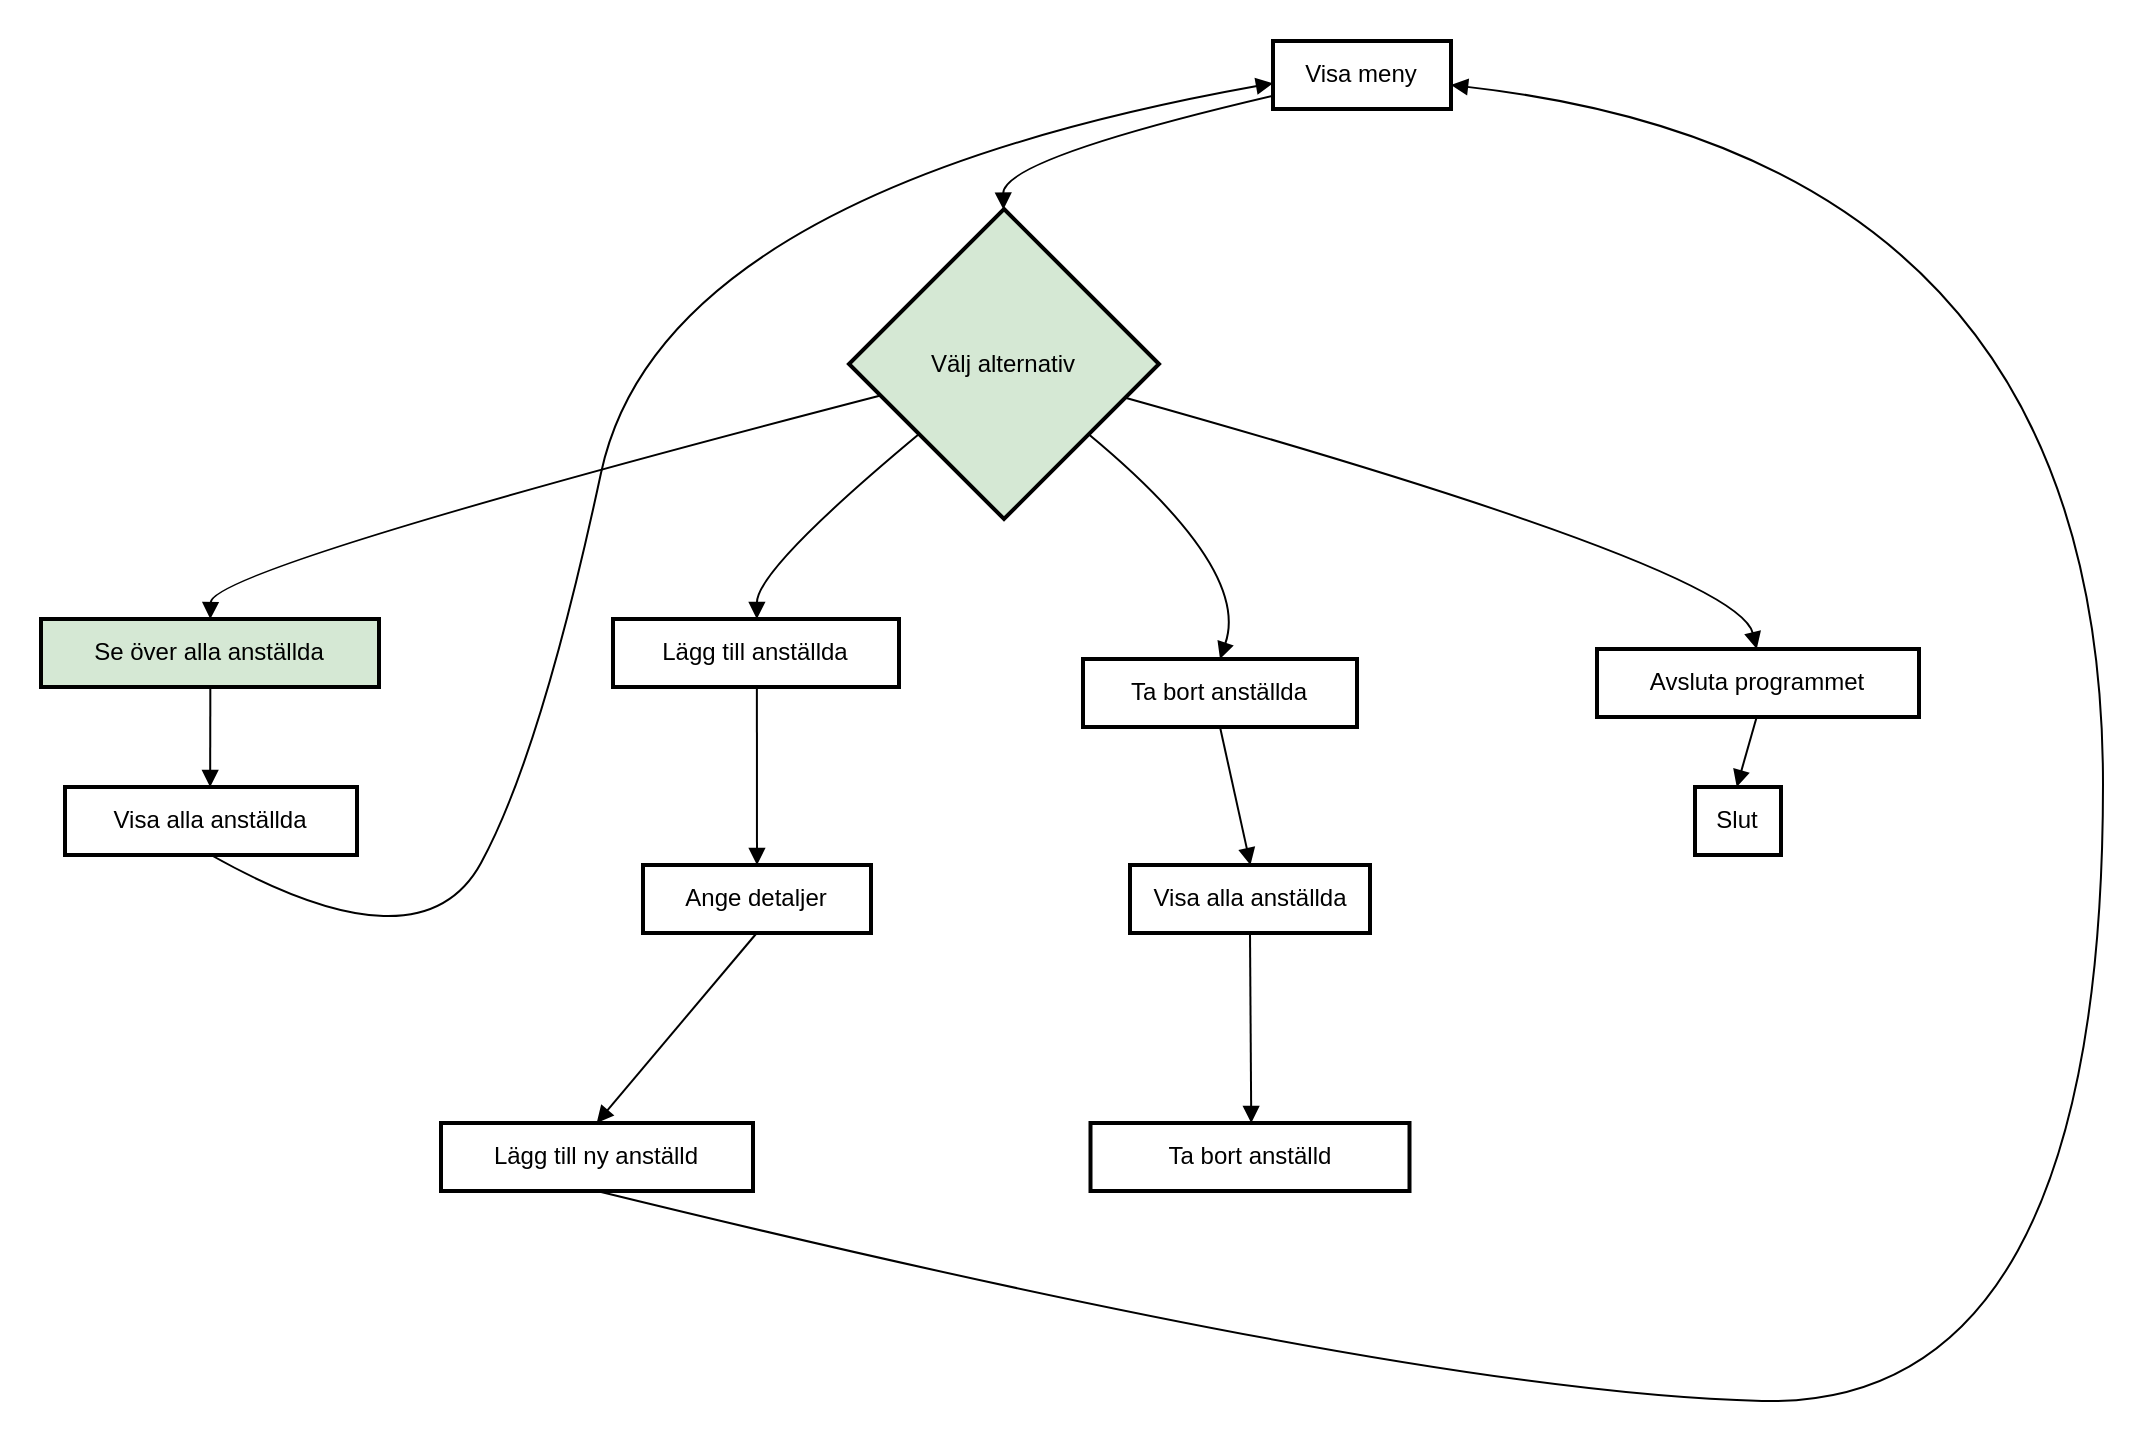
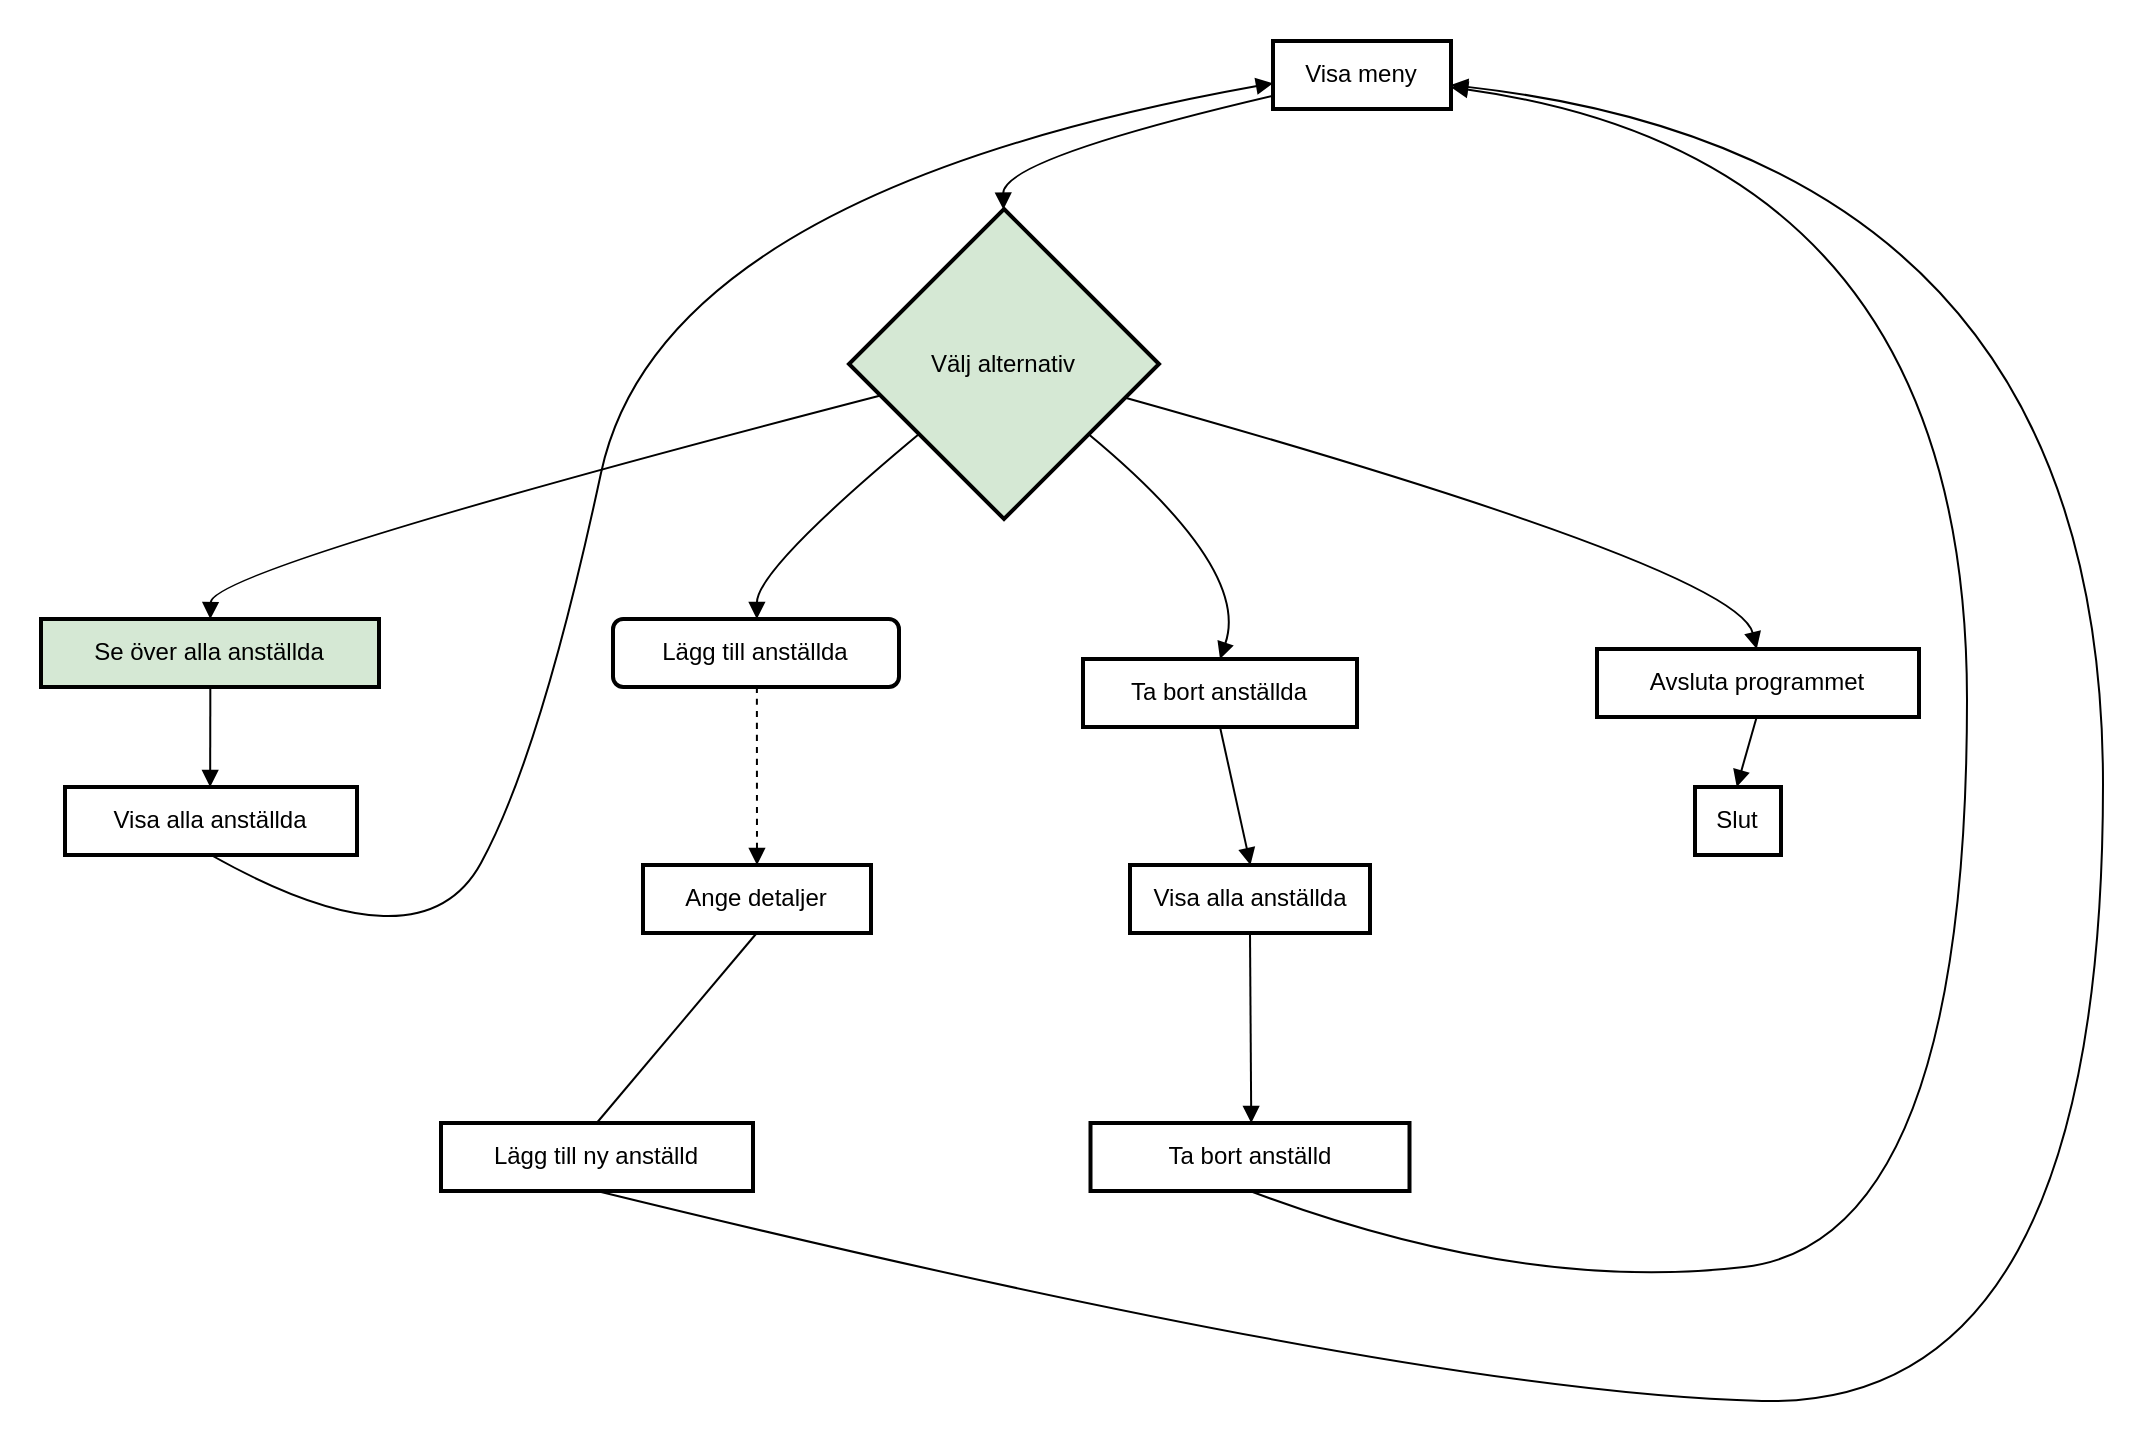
(756, 653) -> (756, 653)
(757, 767) -> (757, 767)
none -> (1962, 841)
(608, 1110) -> (603, 1115)
